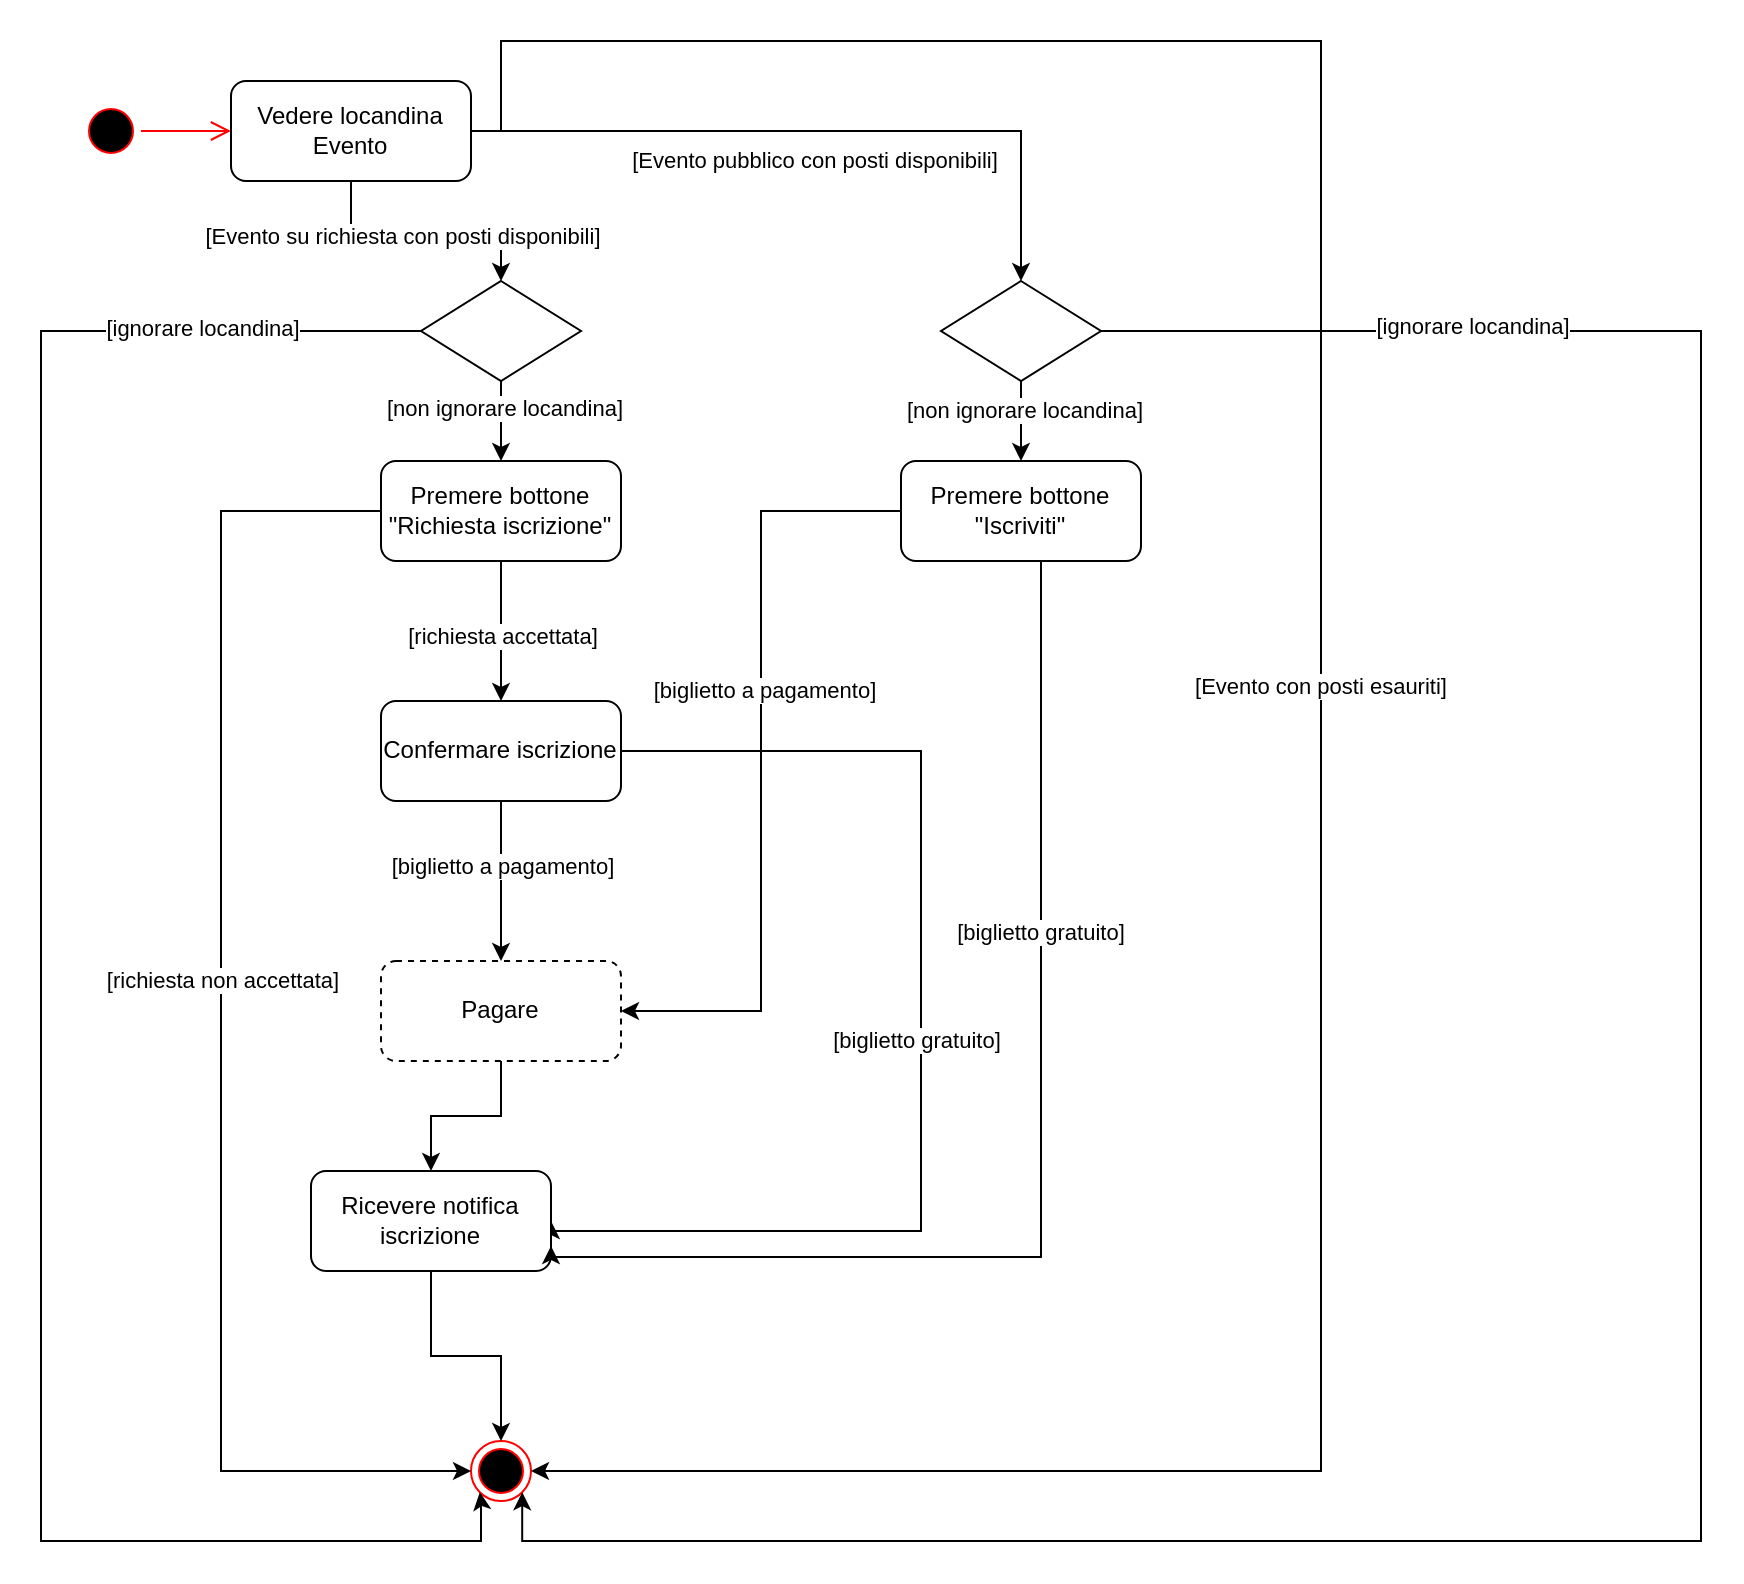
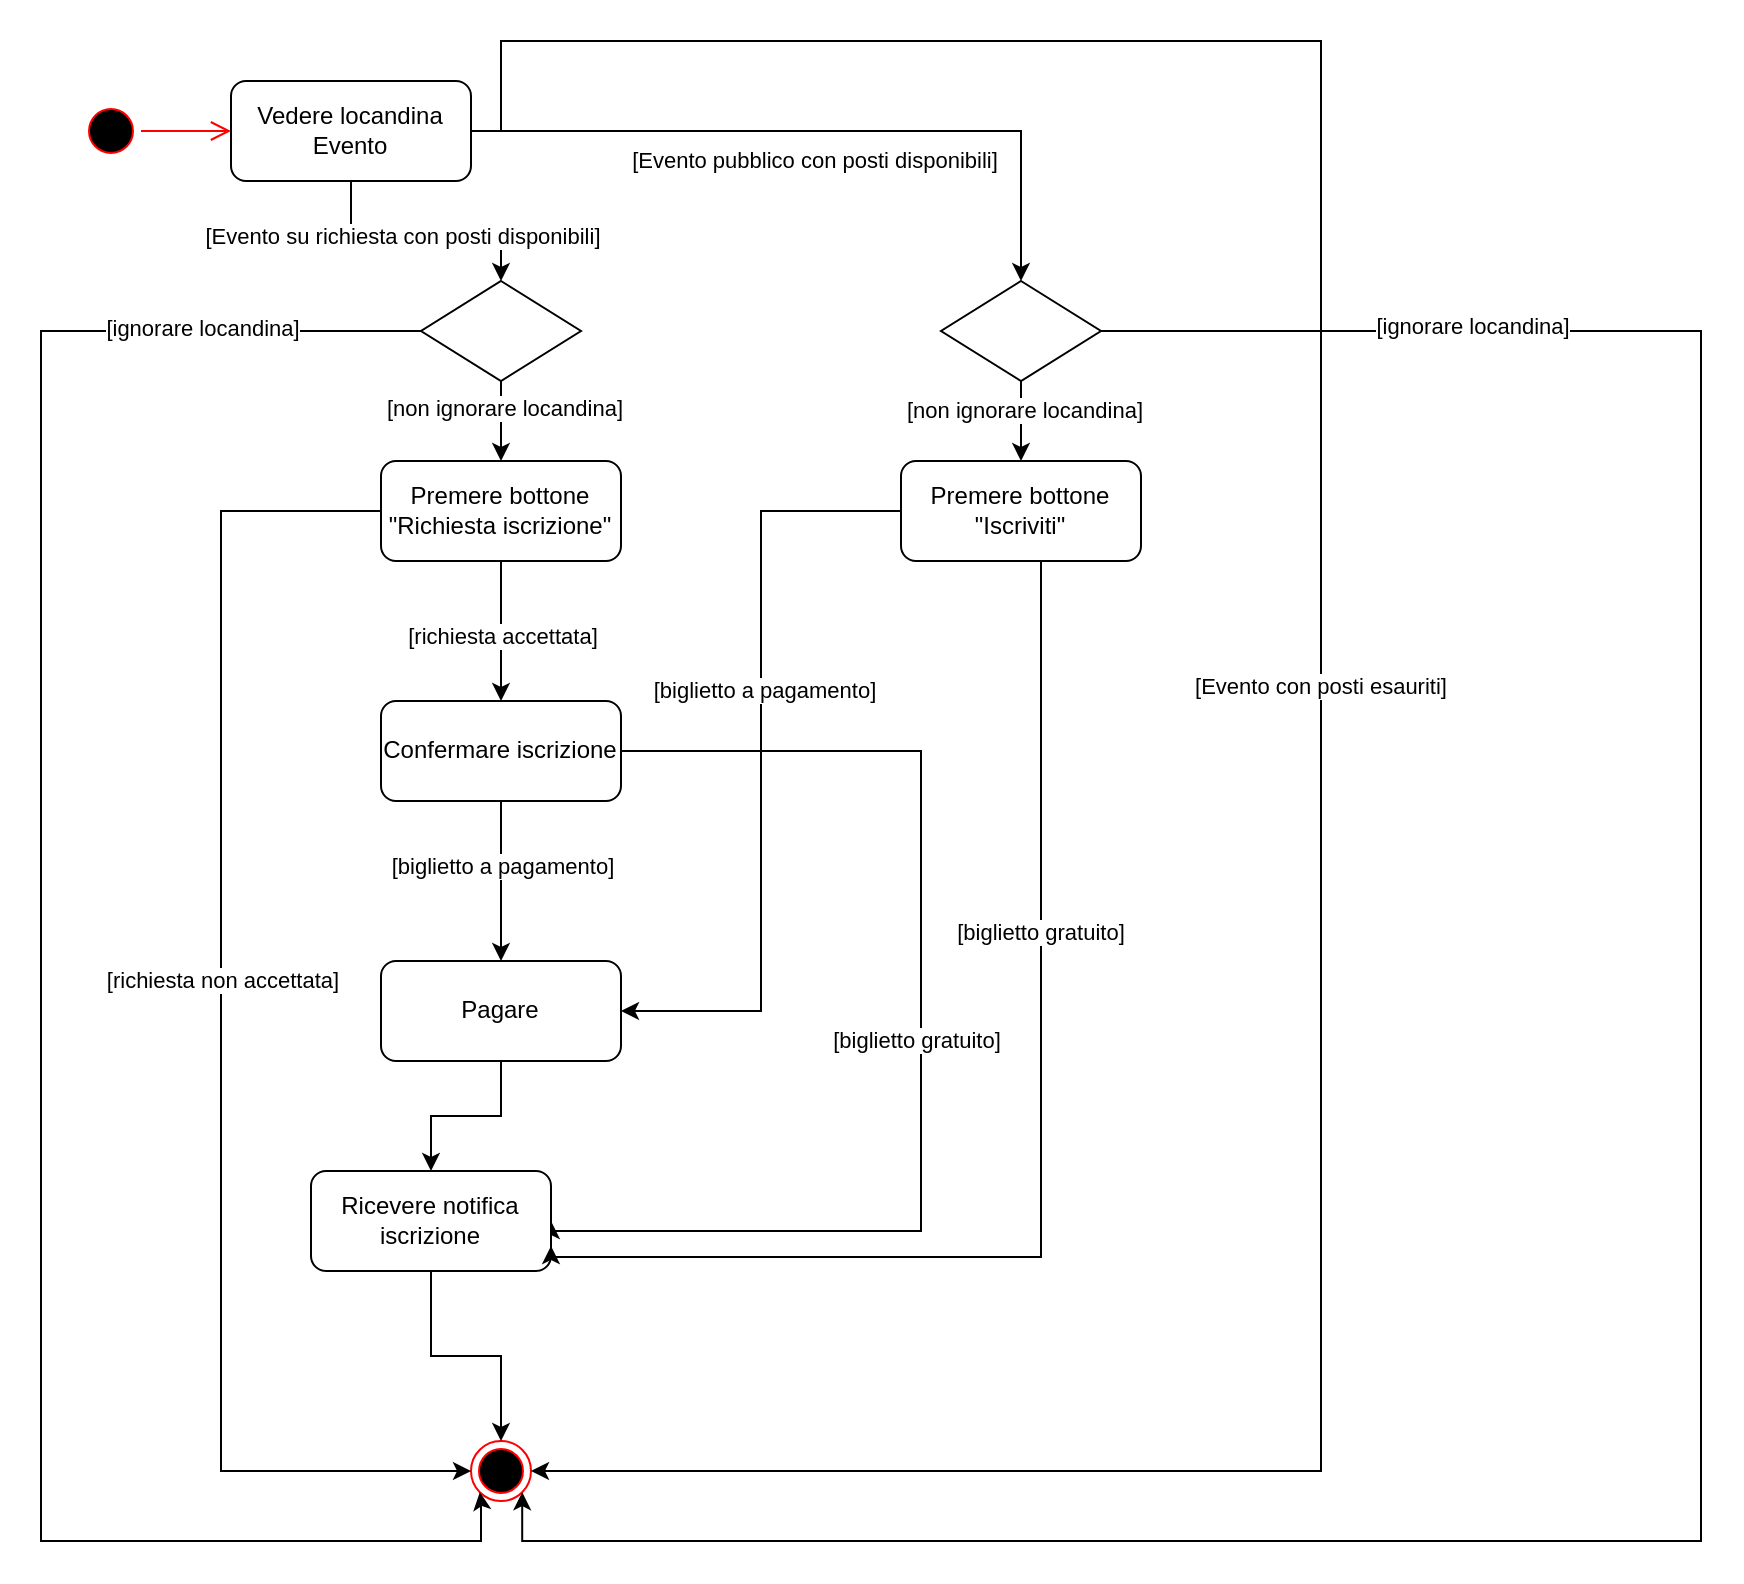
(501, 1011) -> (501, 1011)
